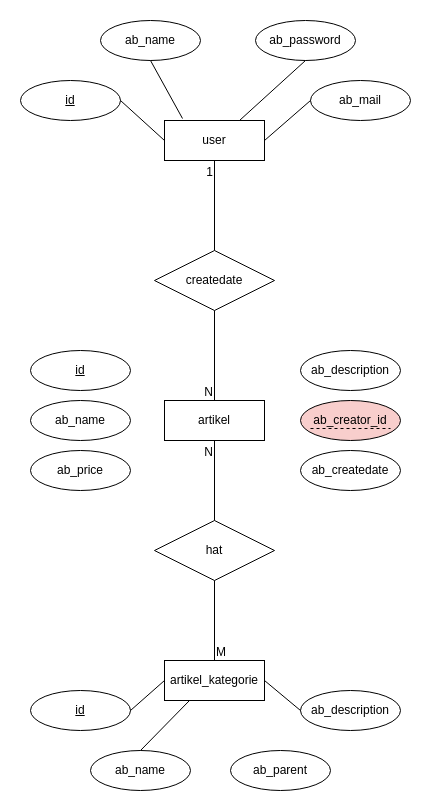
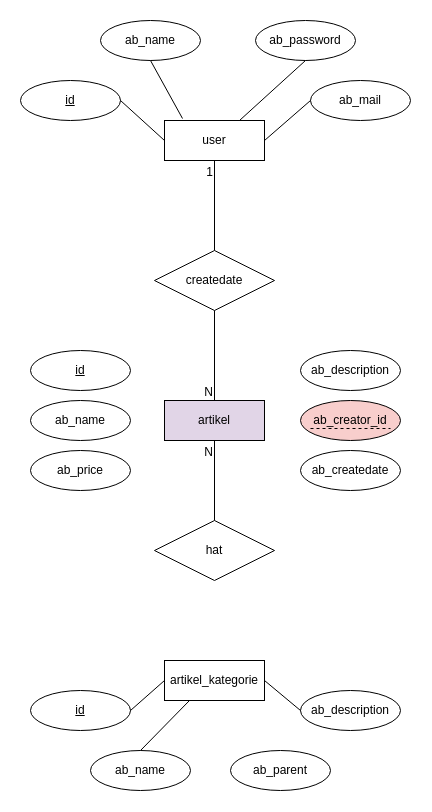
(215, 421) -> (215, 421)
(215, 621) -> none
